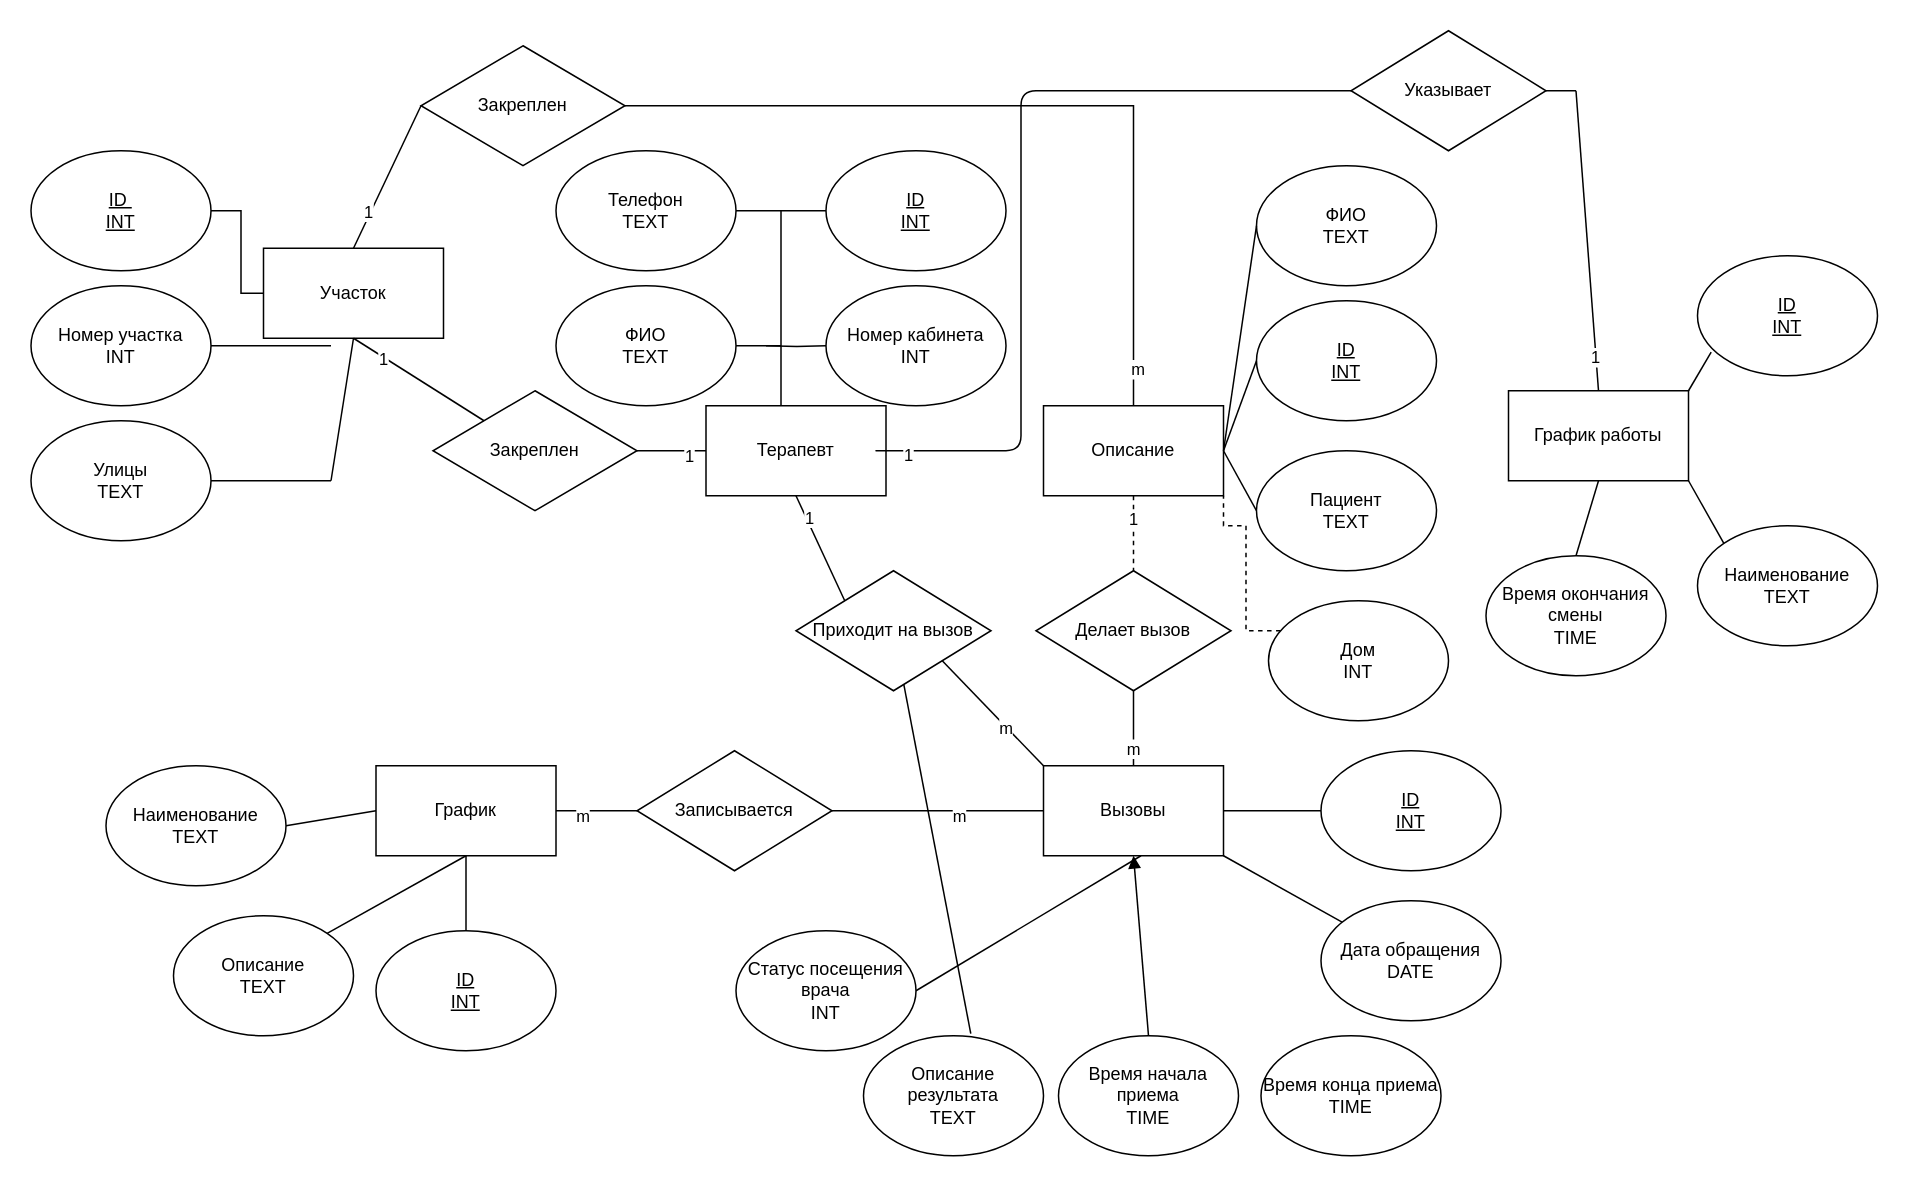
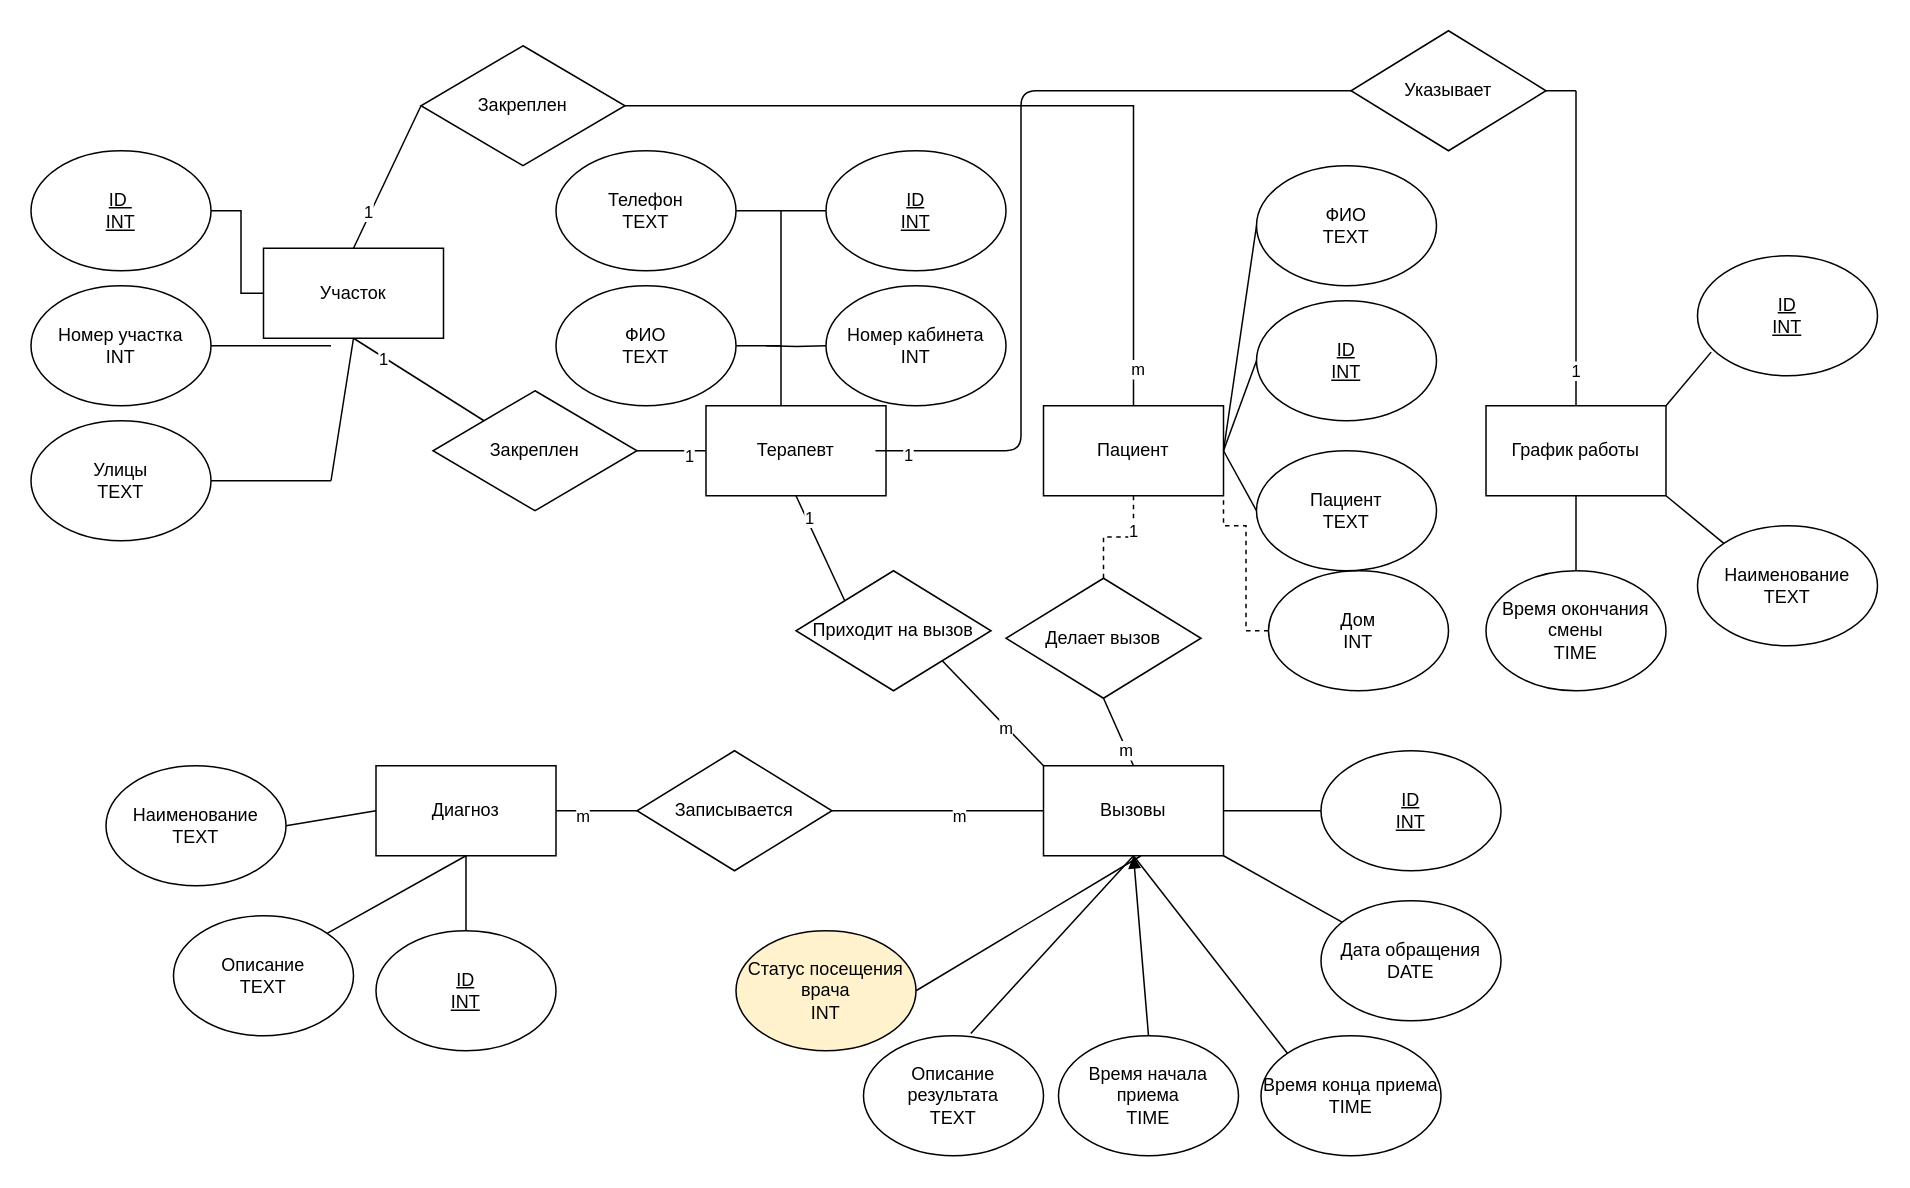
(1598, 436) -> (1576, 451)
(1133, 451) -> (1133, 451)
(1576, 616) -> (1576, 631)
(1133, 631) -> (1103, 638)
(1358, 661) -> (1358, 631)
(466, 811) -> (466, 811)
(937, 859) -> (1045, 952)
none -> (1212, 957)
(826, 991) -> (826, 991)
